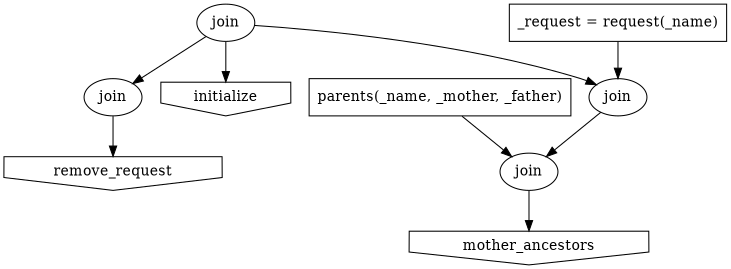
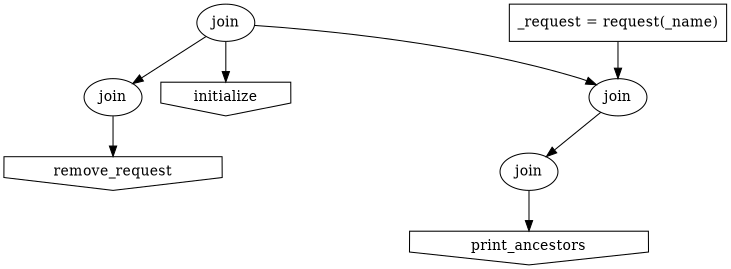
(440, 97) -> none
(529, 246) -> (529, 246)
